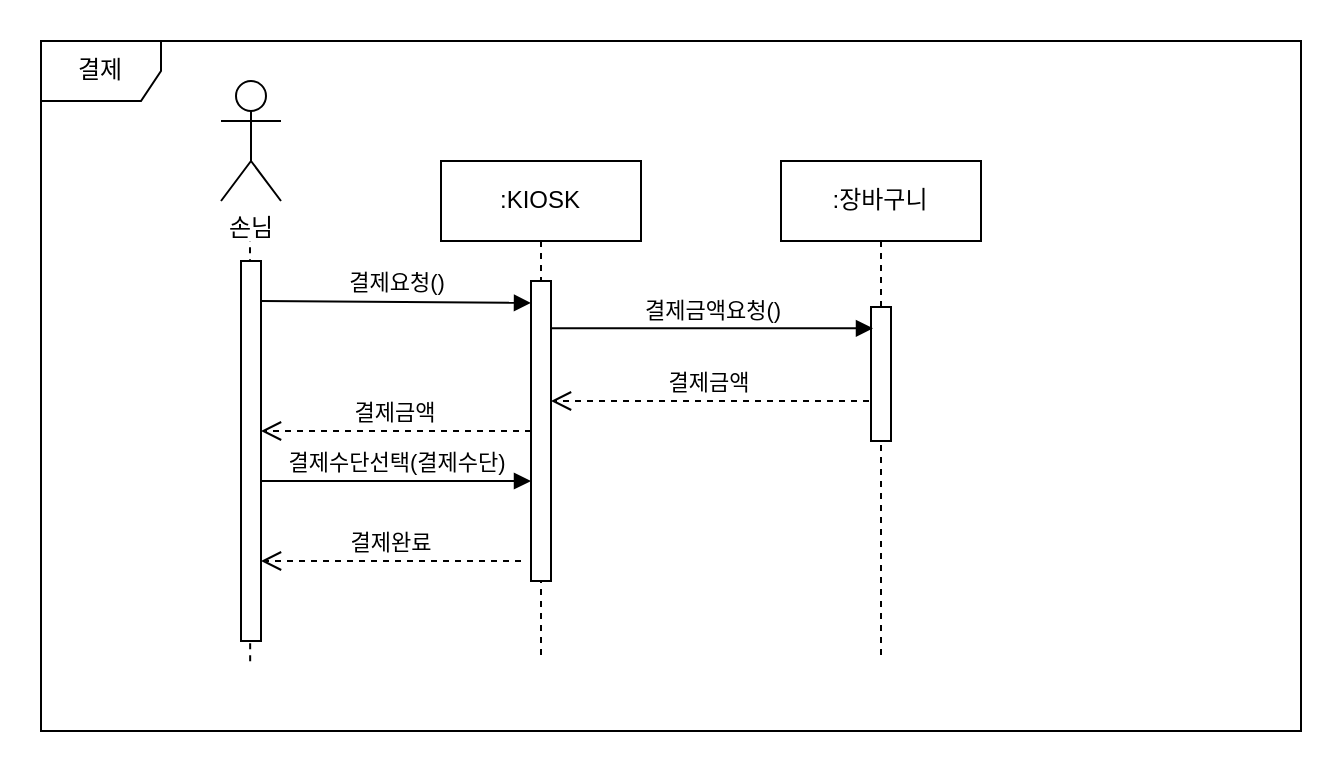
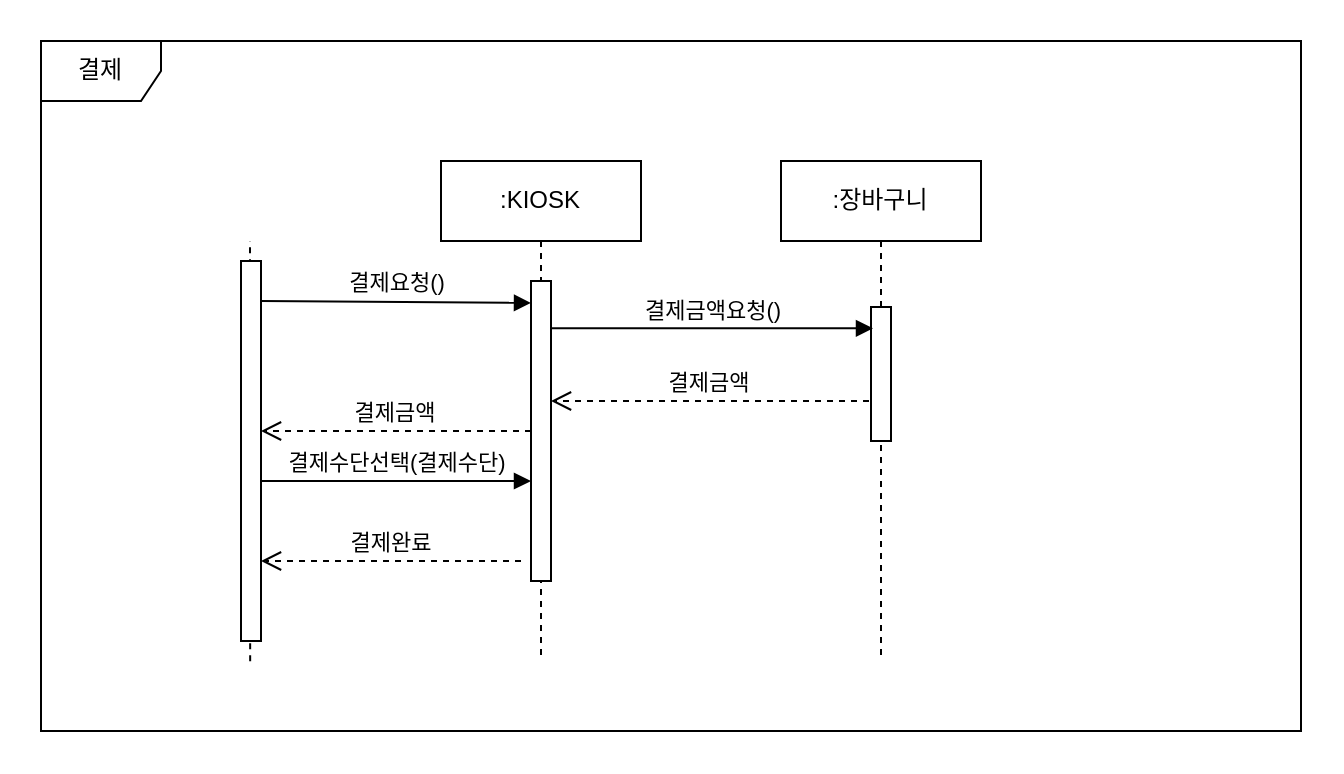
(251, 141) -> none
